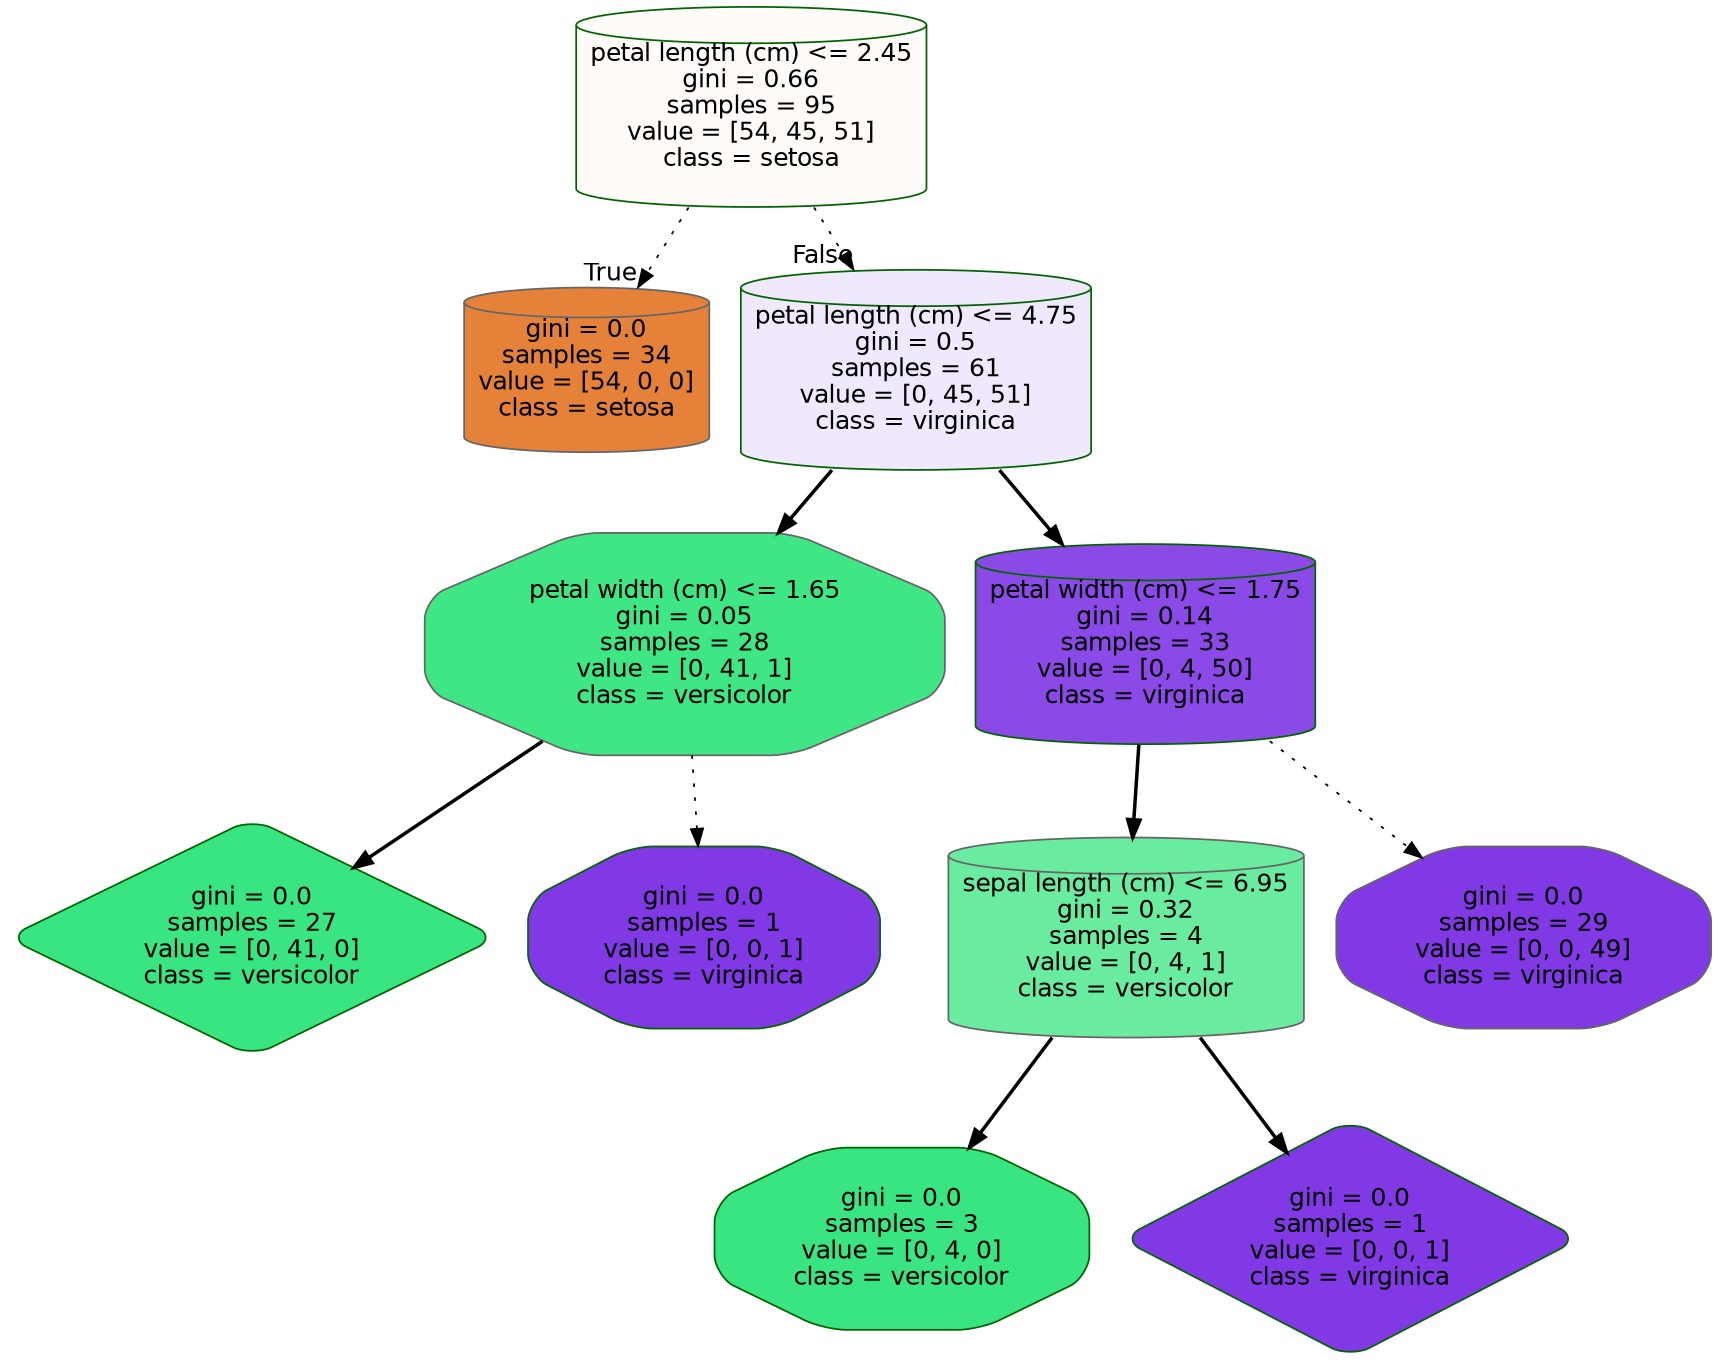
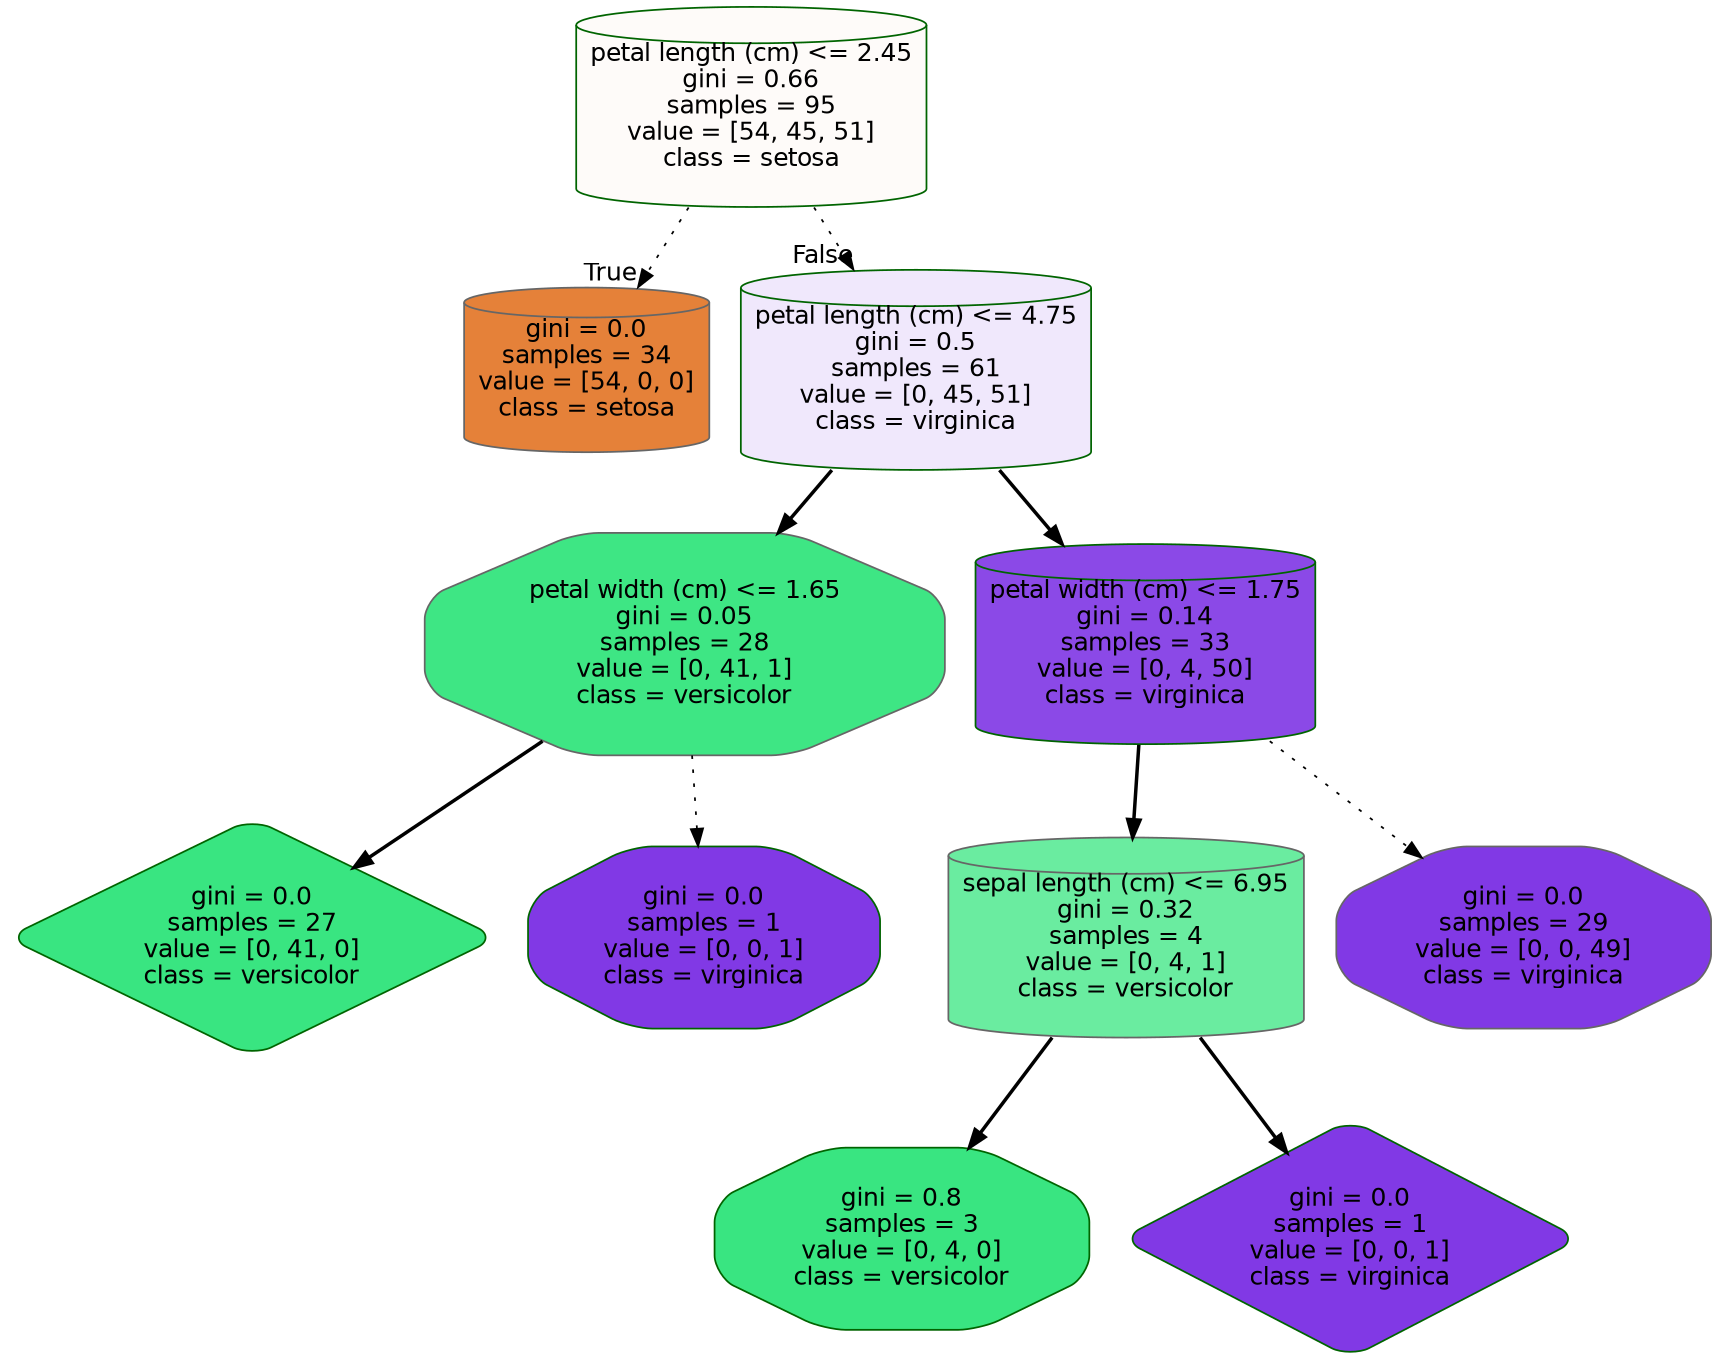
(902, 1239) -> (902, 1239)
